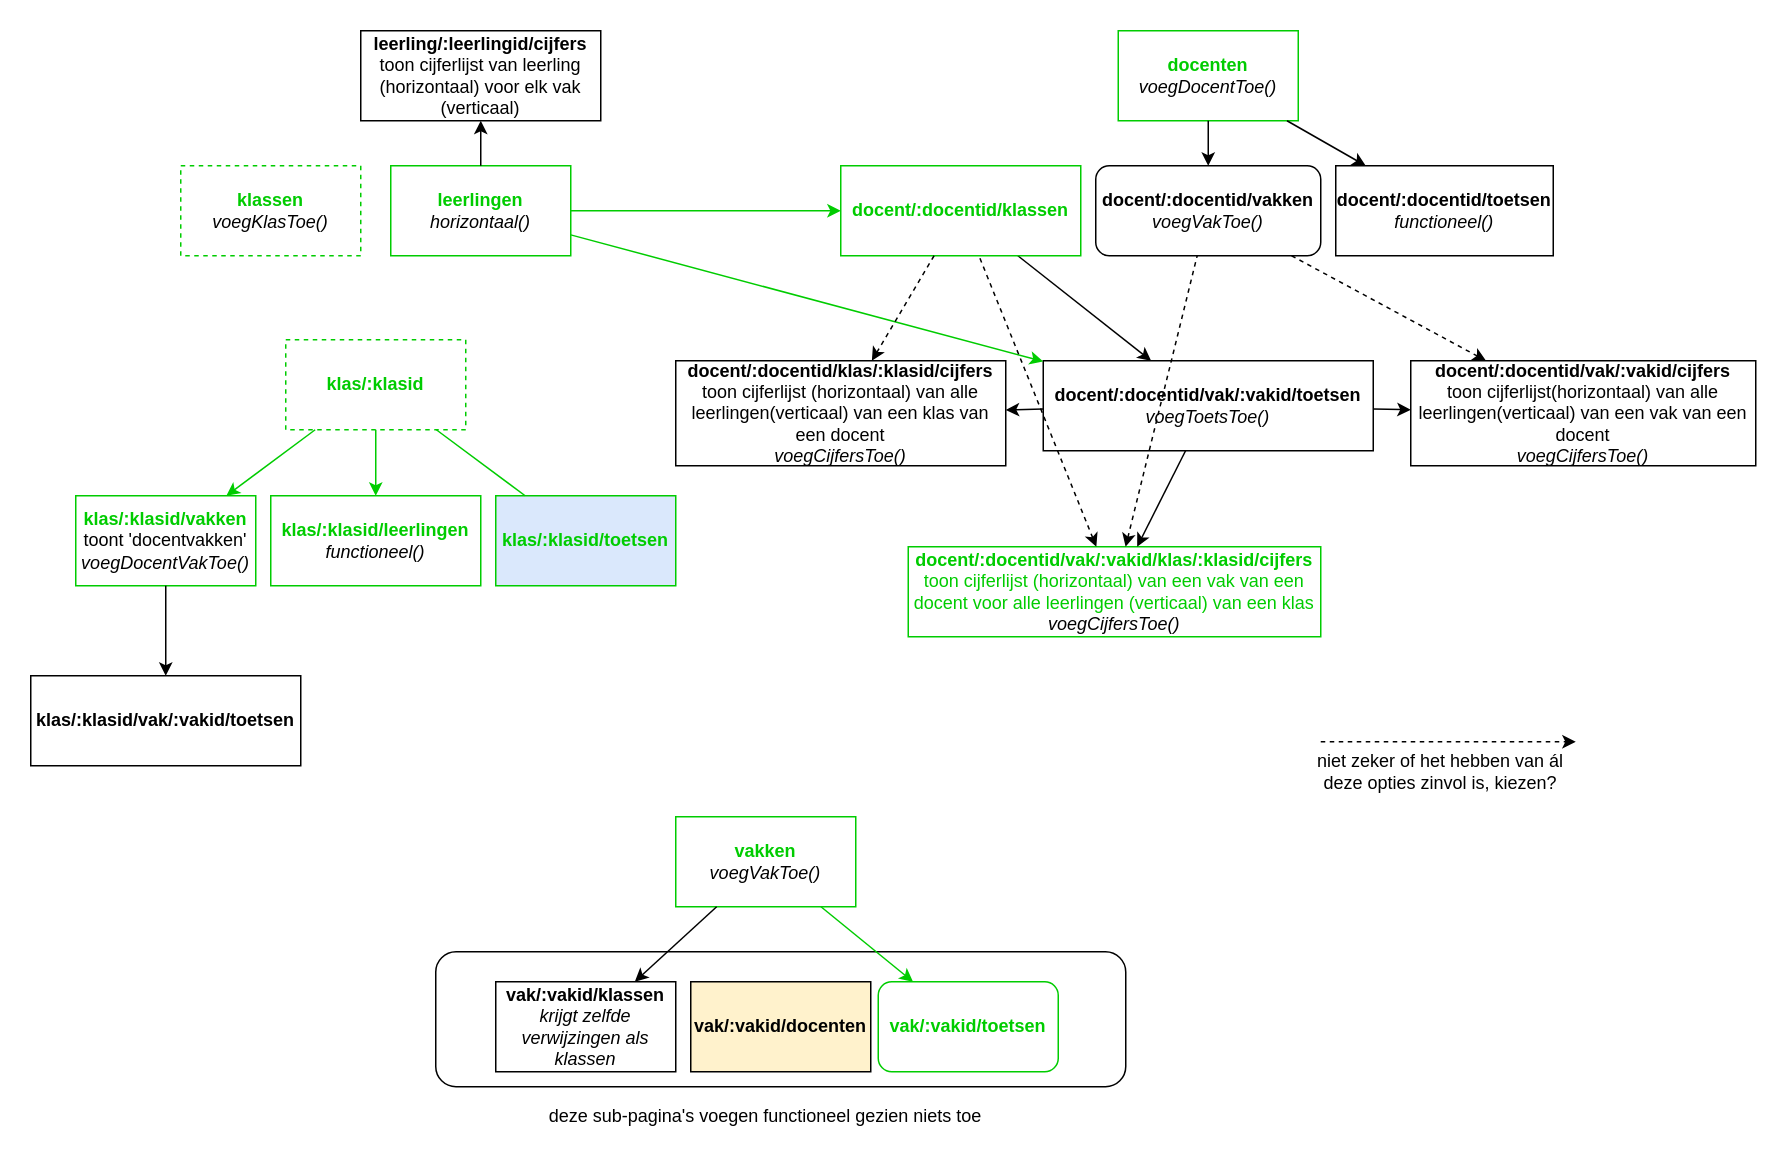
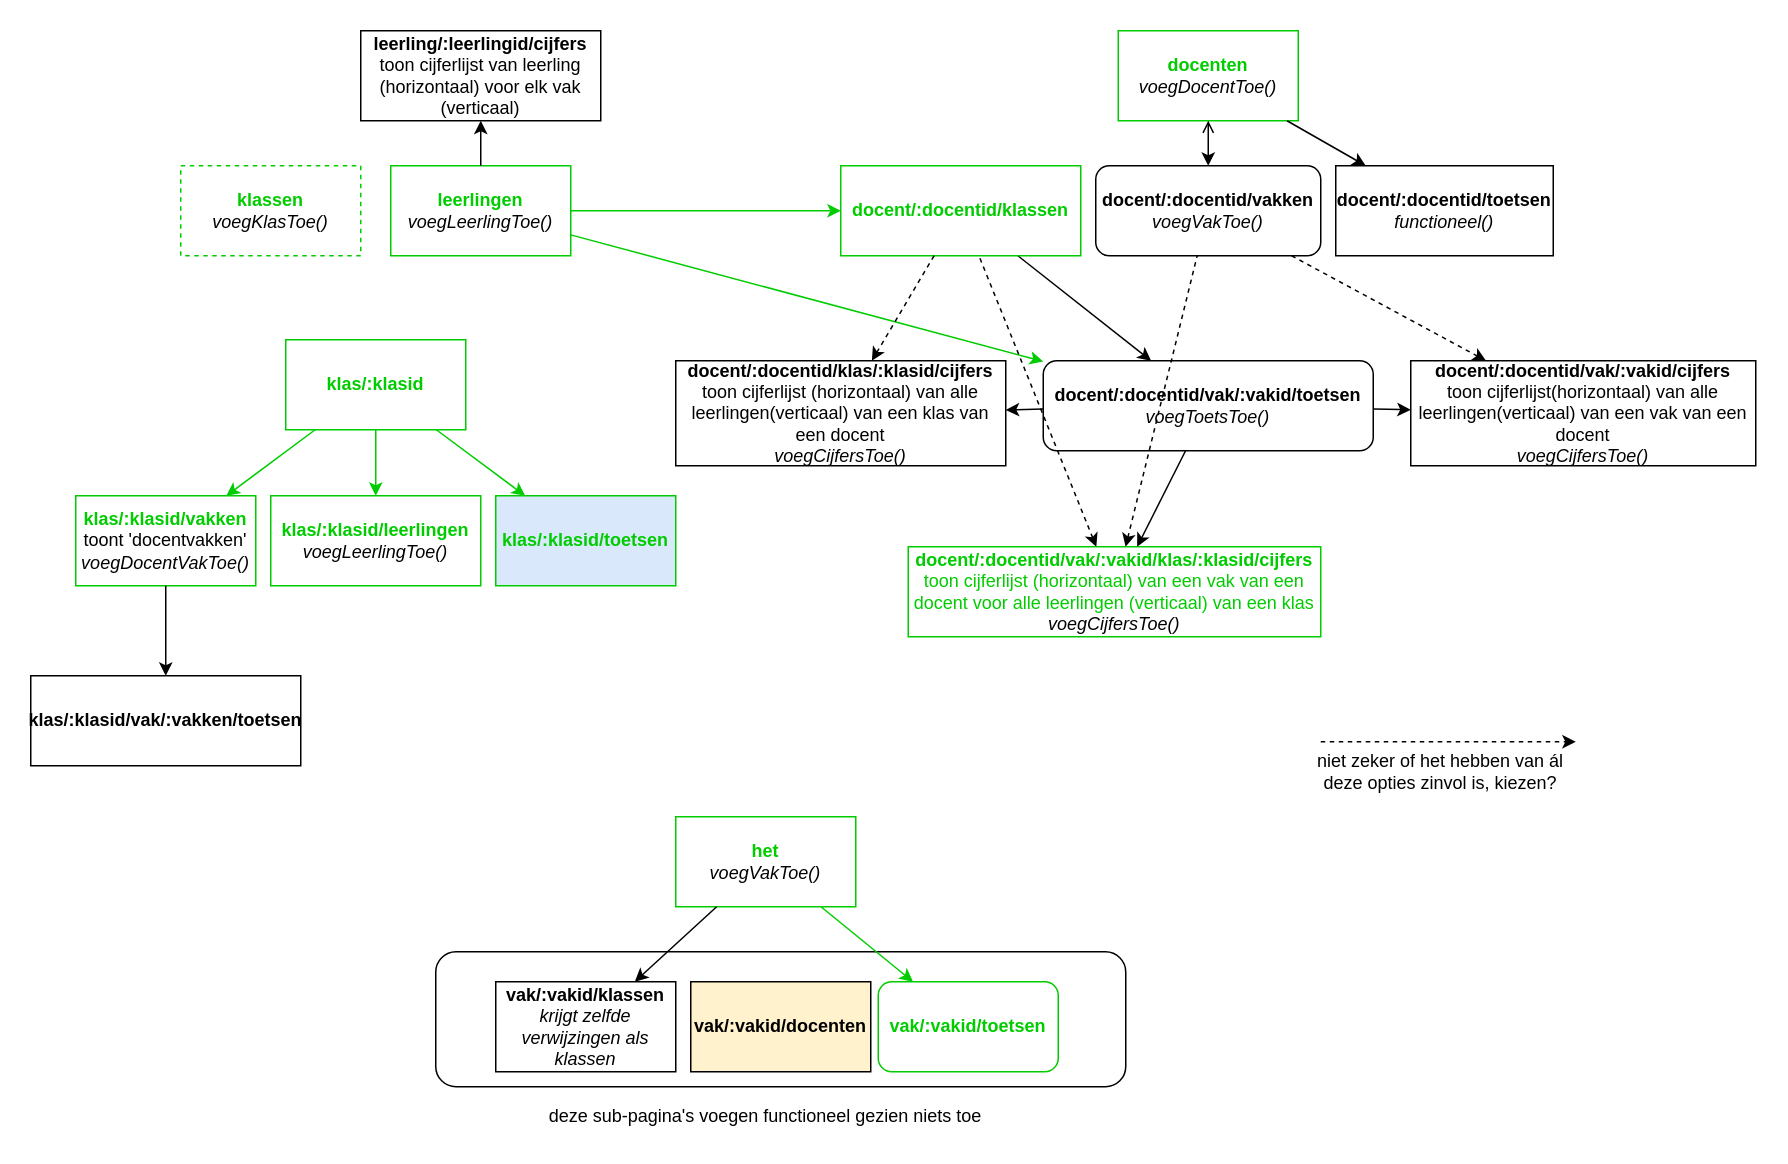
(1208, 126) -> (1208, 127)
(481, 211) -> (481, 211)
(376, 385) -> (376, 385)
(1208, 406) -> (1208, 406)
(520, 492) -> (516, 489)
(376, 541) -> (376, 541)
(166, 721) -> (166, 721)
(766, 862) -> (766, 862)
